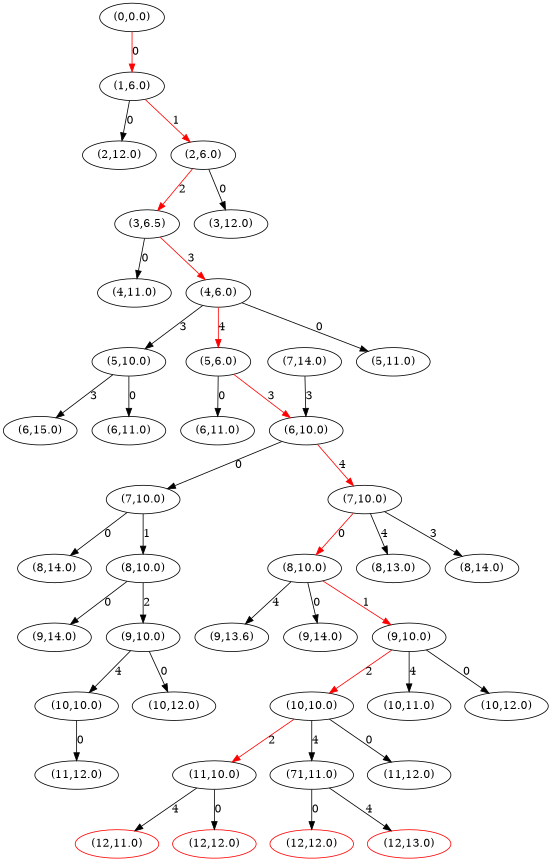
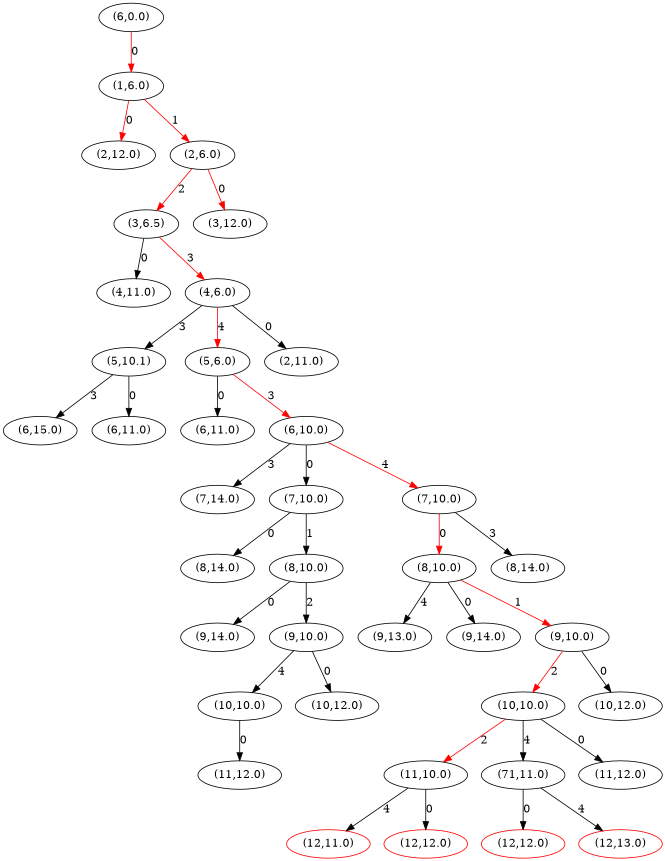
(132, 17) -> (131, 17)
(126, 117) -> (126, 117)
(216, 186) -> (215, 186)
(129, 362) -> (129, 362)
(393, 362) -> (301, 362)
(305, 392) -> (265, 463)
(393, 568) -> none
(232, 637) -> (395, 637)
(409, 706) -> none
